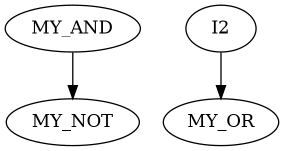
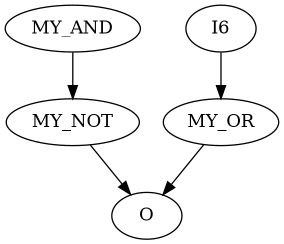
(221, 29) -> (221, 29)
none -> (147, 216)
